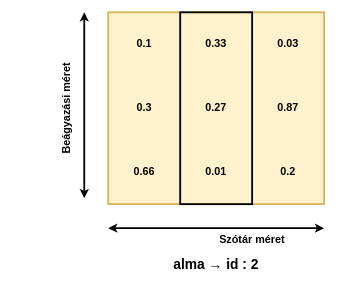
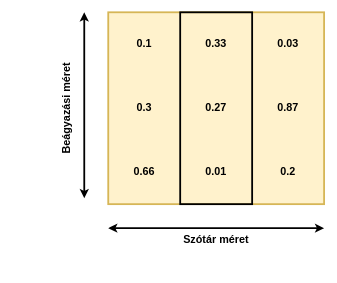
(252, 240) -> (216, 240)
(216, 264) -> none
